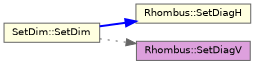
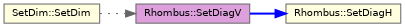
(113, 25) -> (263, 14)
